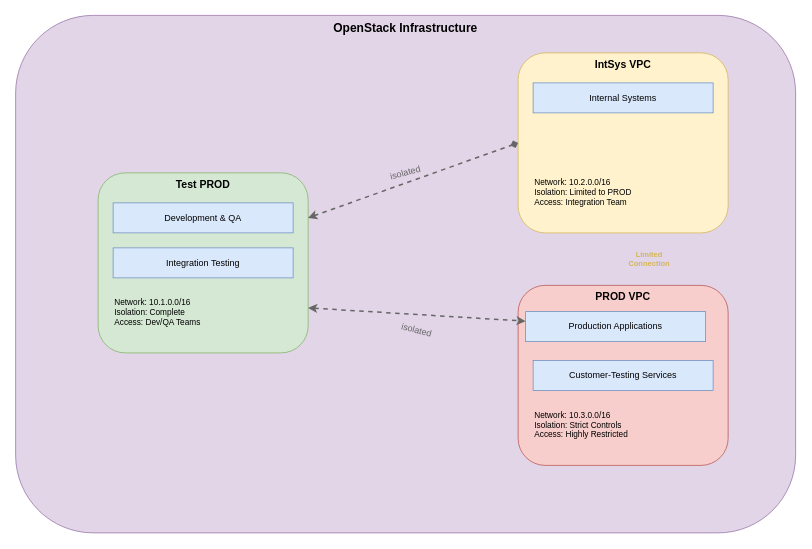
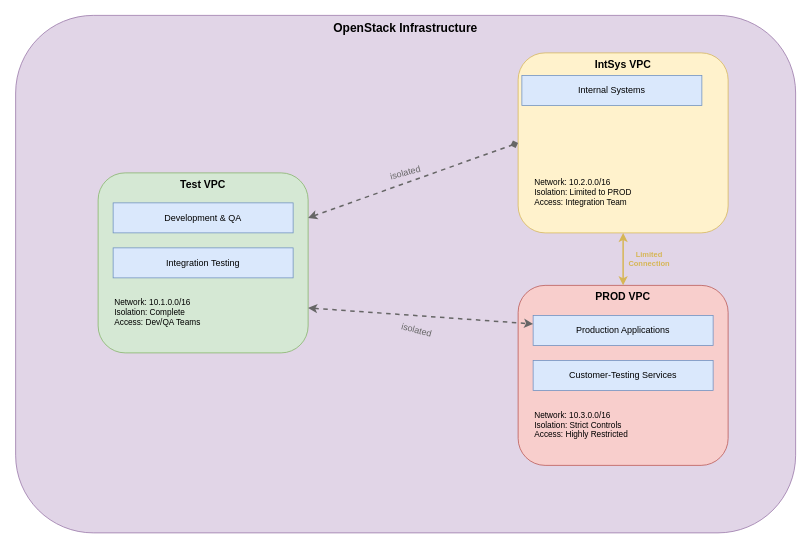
(623, 98) -> (612, 90)
(203, 184) -> (203, 184)
none -> (623, 259)
(615, 327) -> (623, 330)
